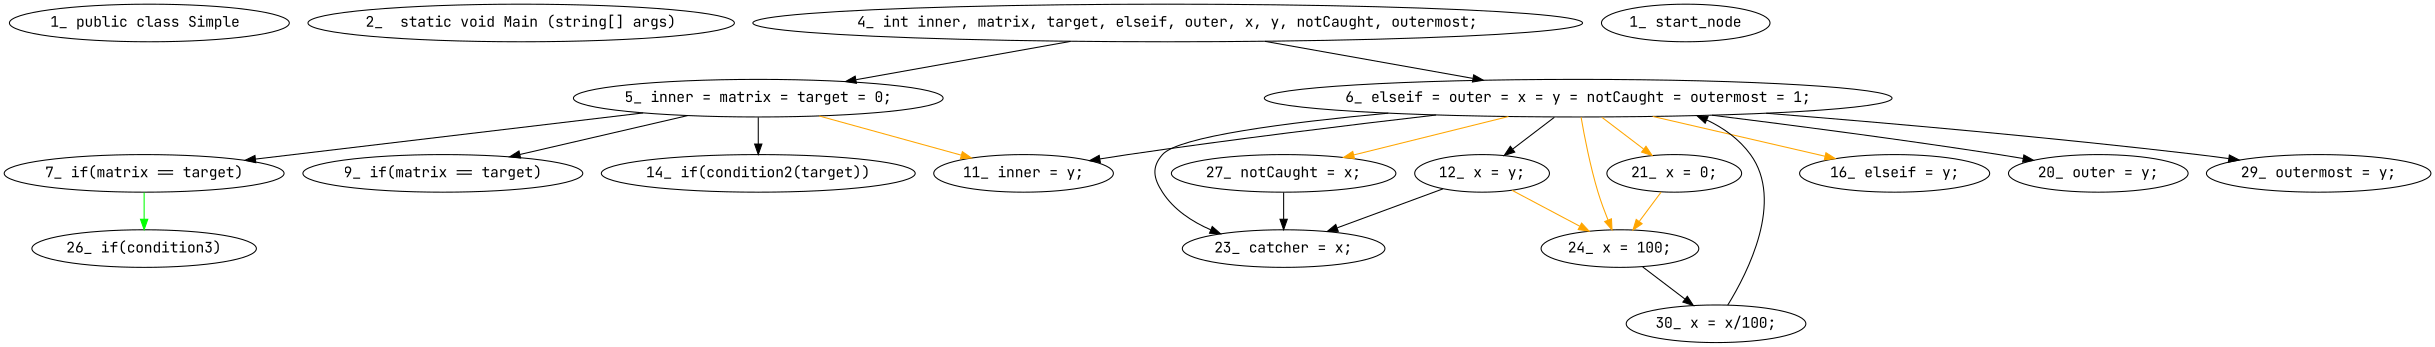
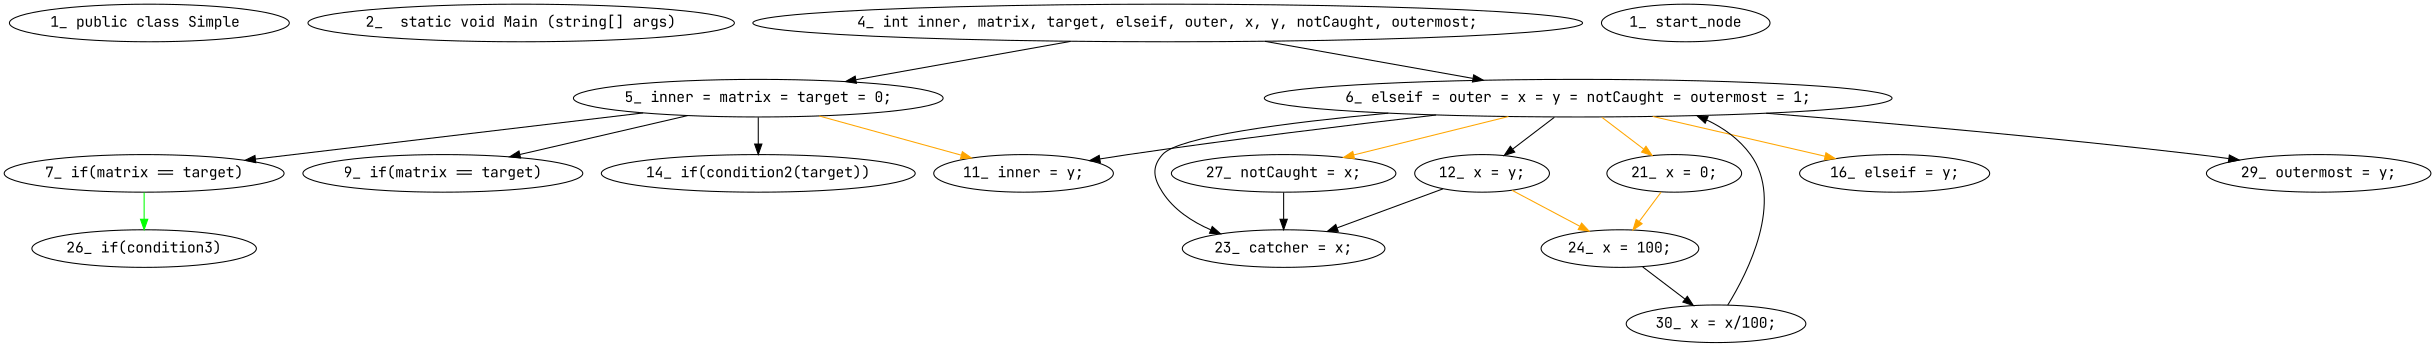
(1592, 169) -> none
(2098, 173) -> none
